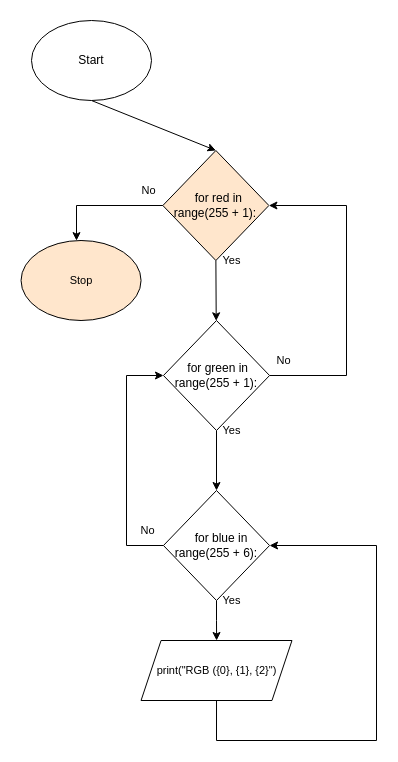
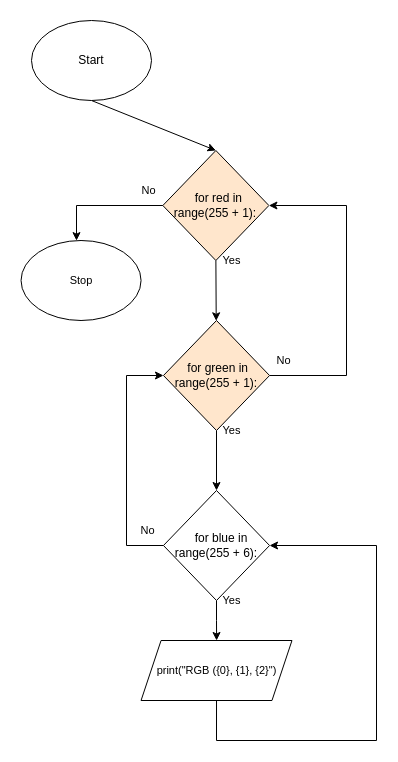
(81, 281) -> (81, 281)
(217, 376) -> (217, 376)
